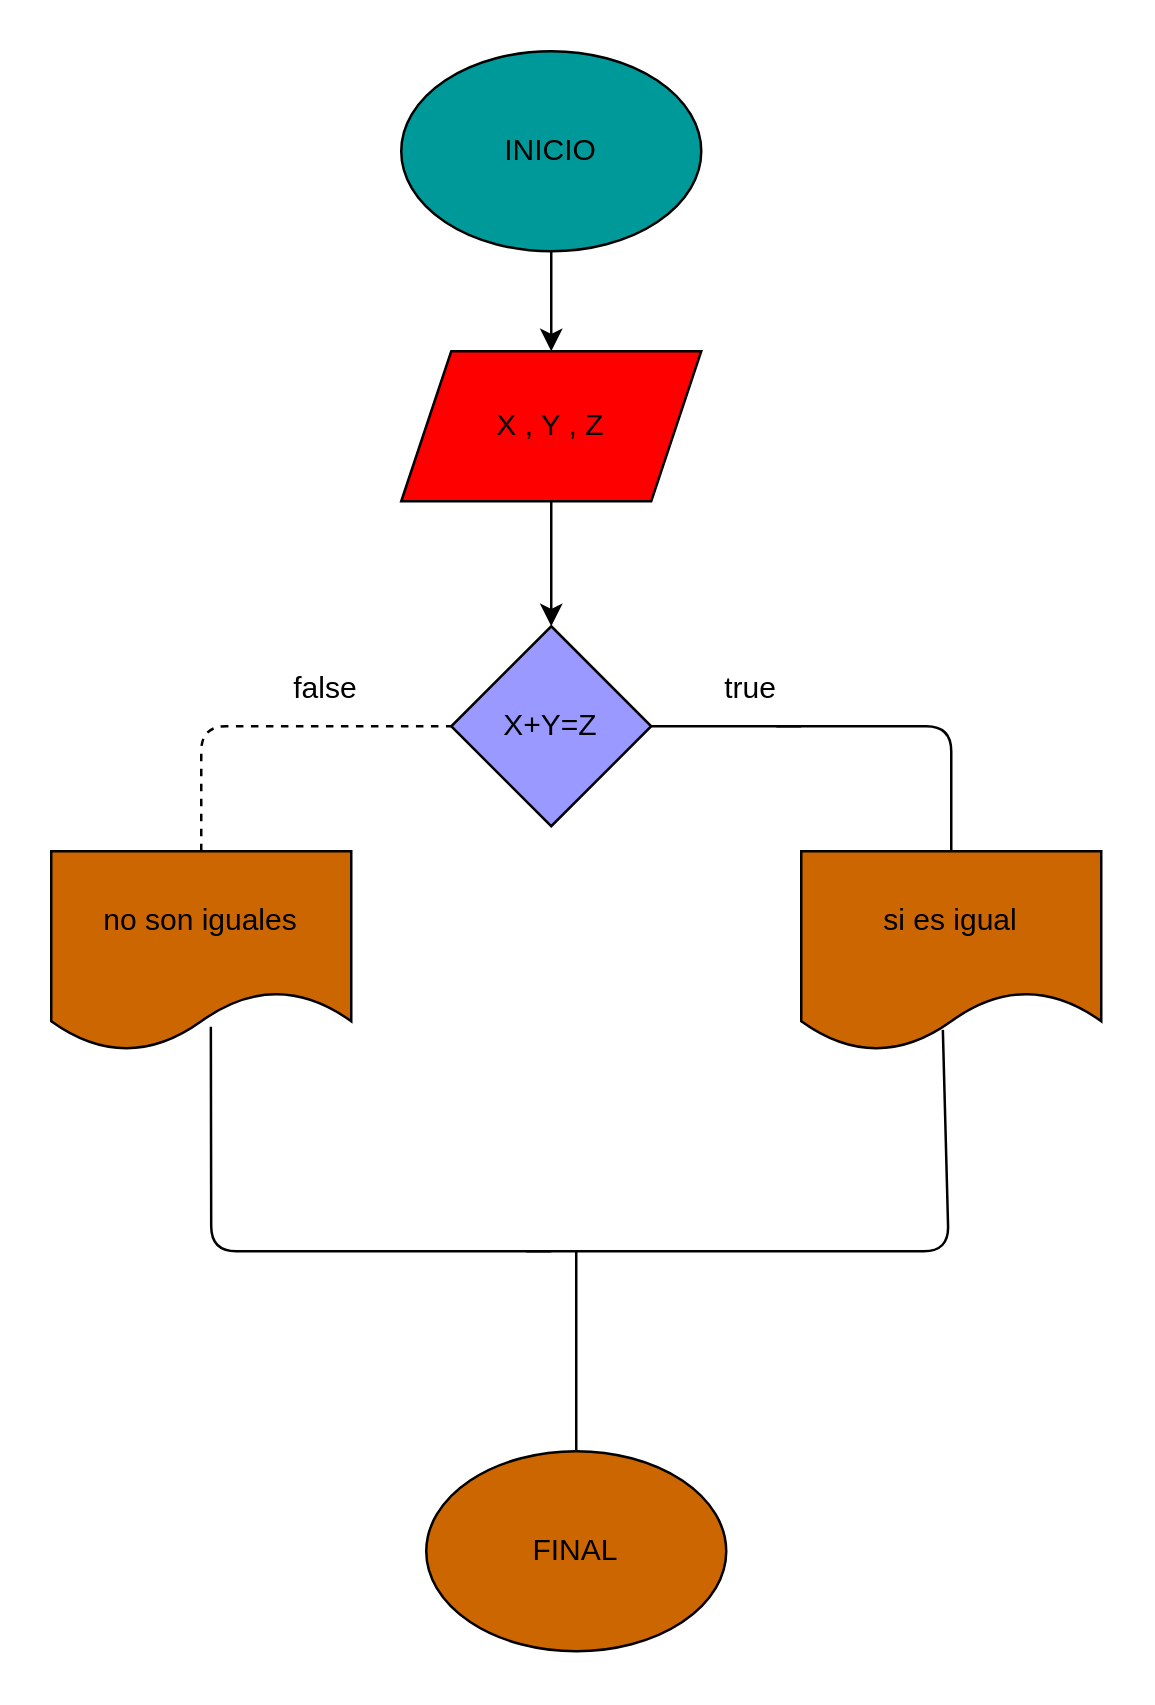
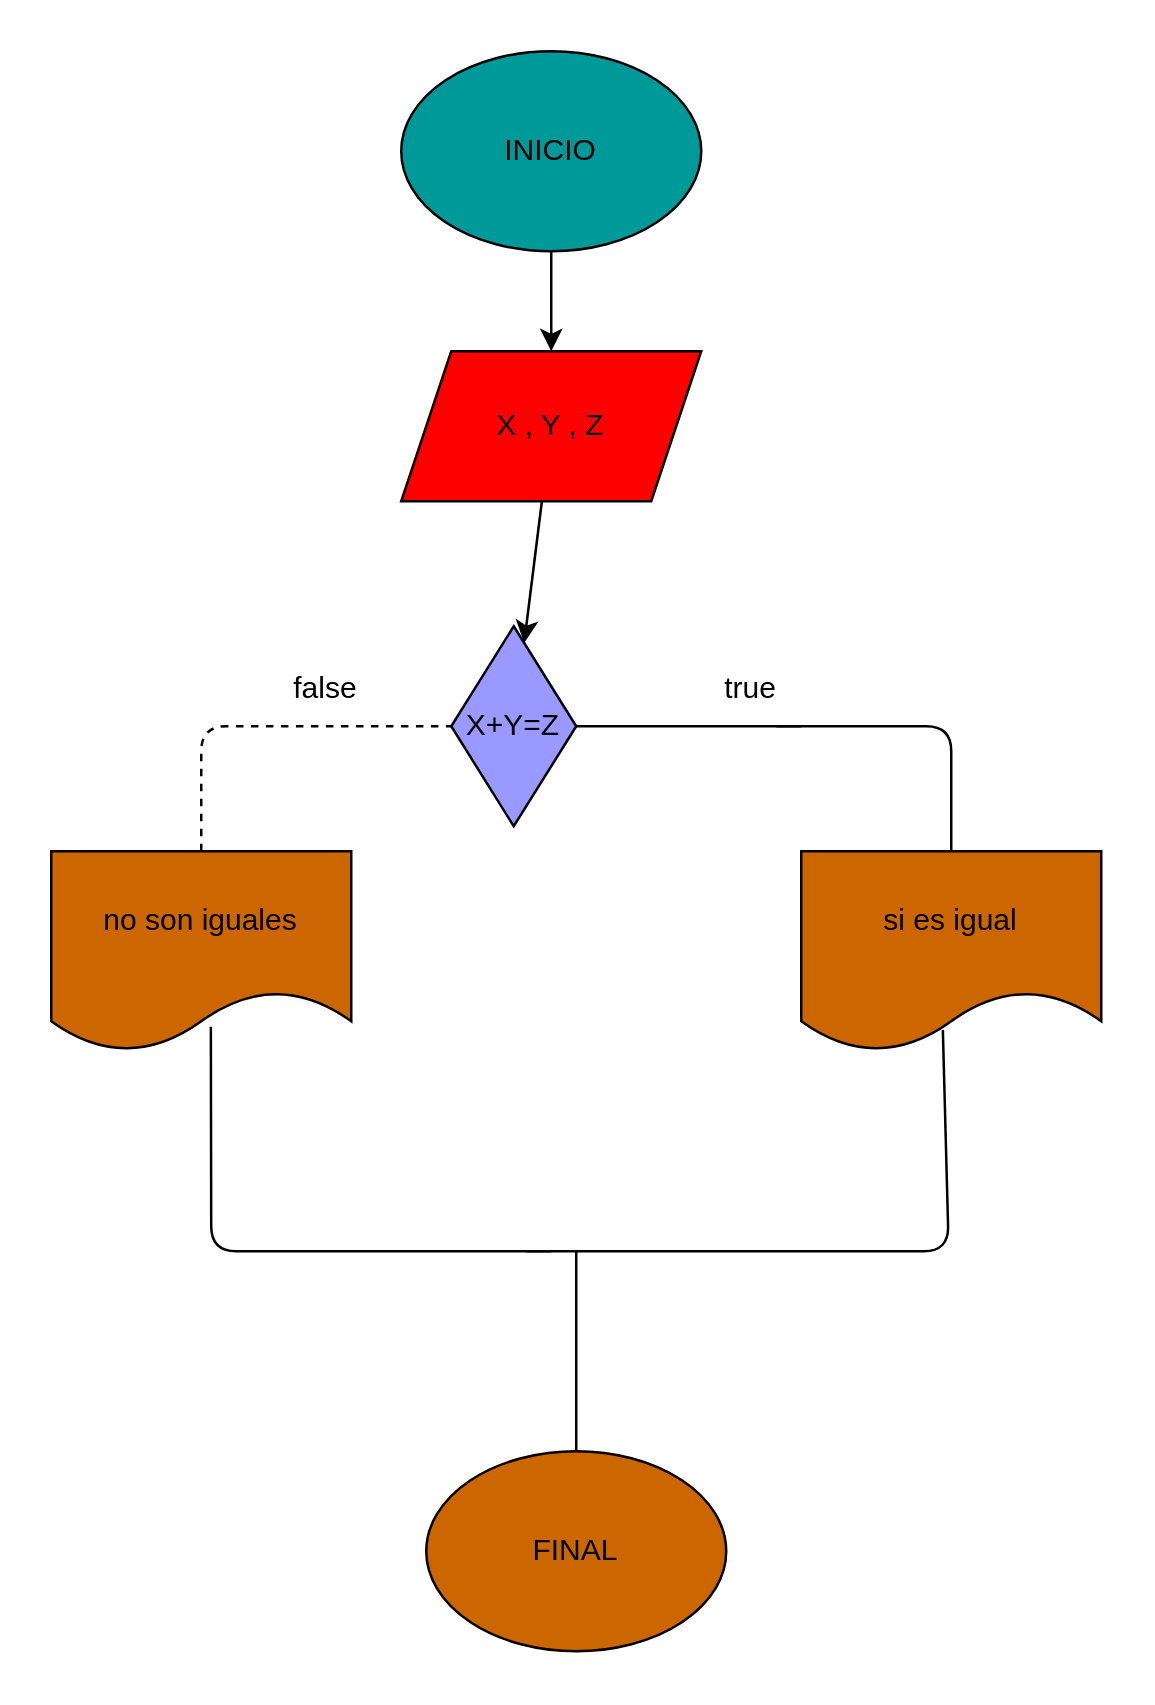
(551, 726) -> (514, 726)
